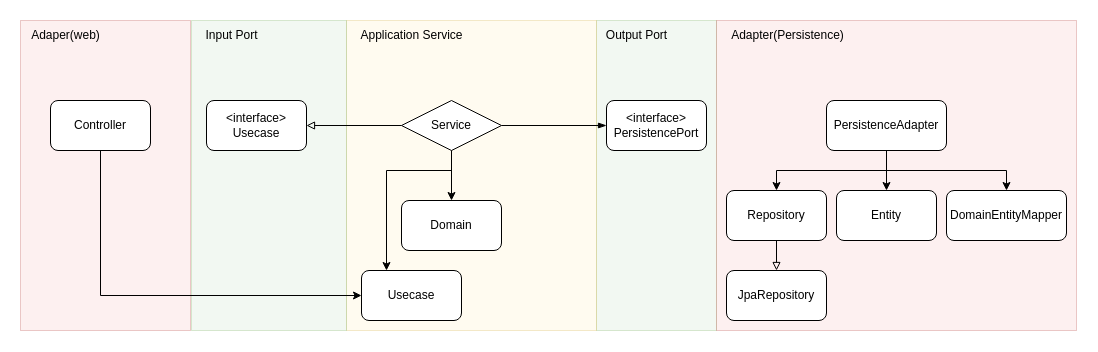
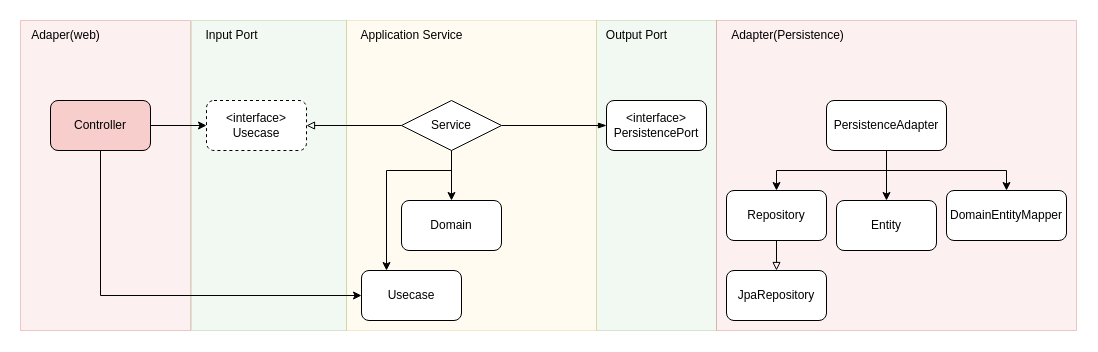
(101, 126) -> (101, 126)
none -> (175, 126)
(257, 126) -> (257, 126)
(887, 216) -> (887, 226)
